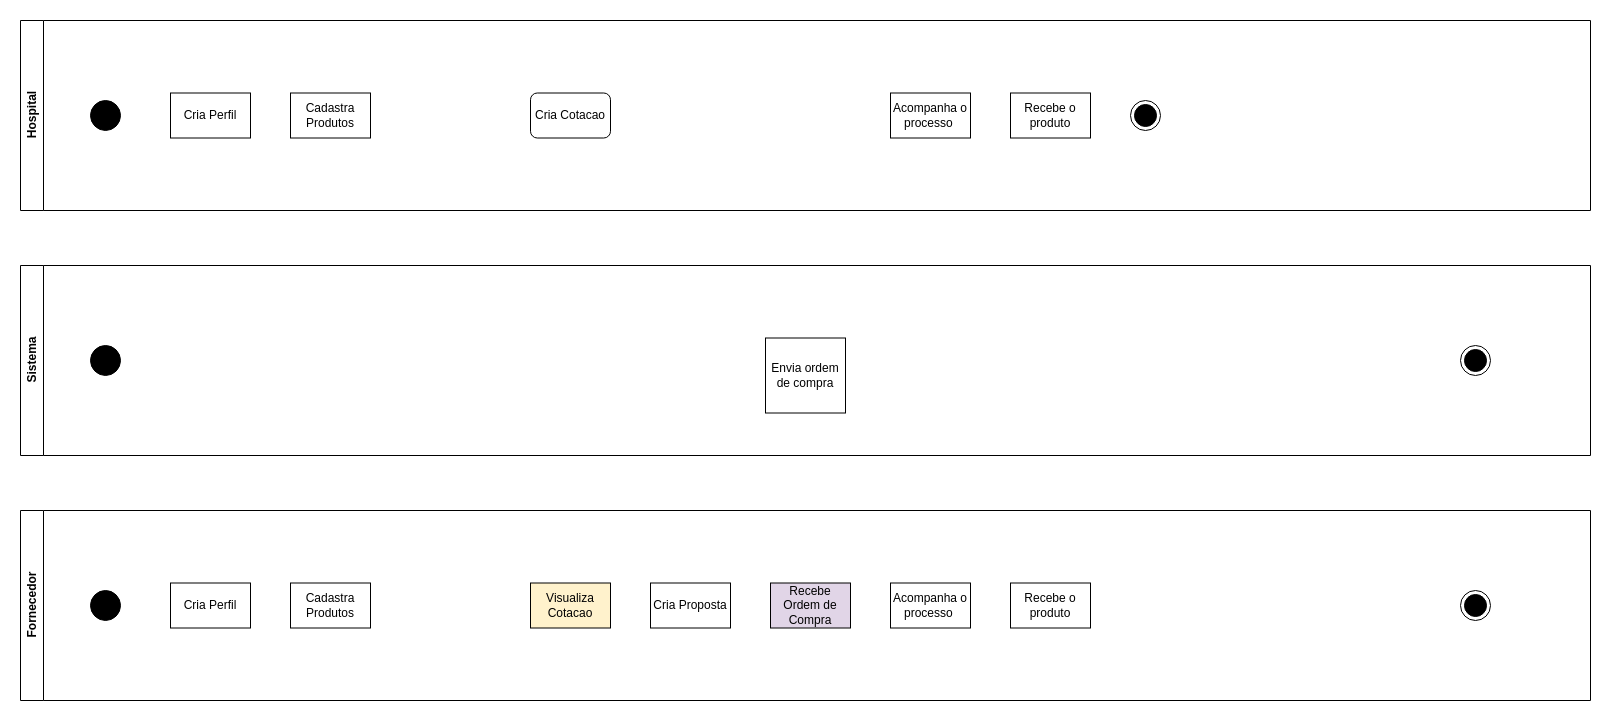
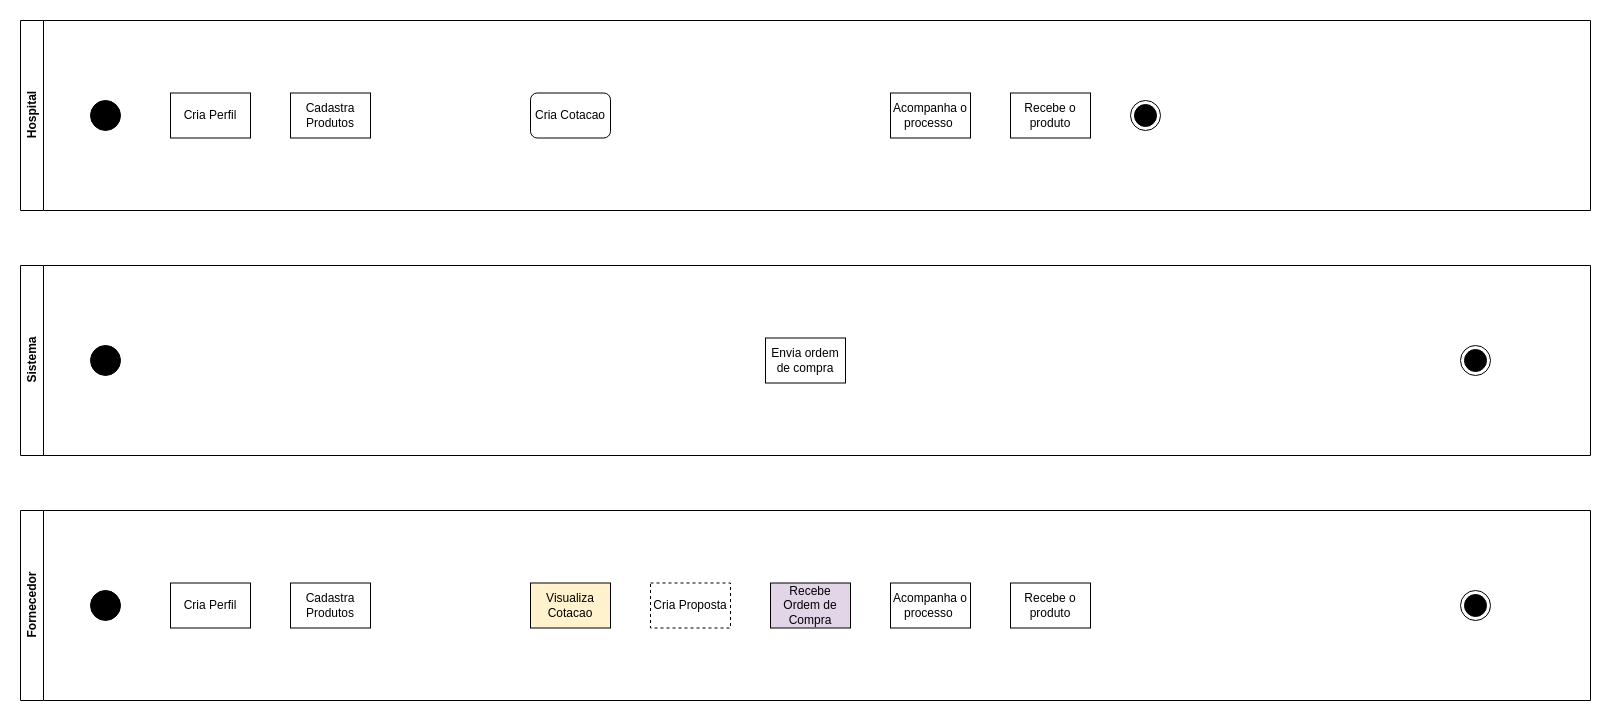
(806, 376) -> (806, 361)
(691, 606) -> (691, 606)
